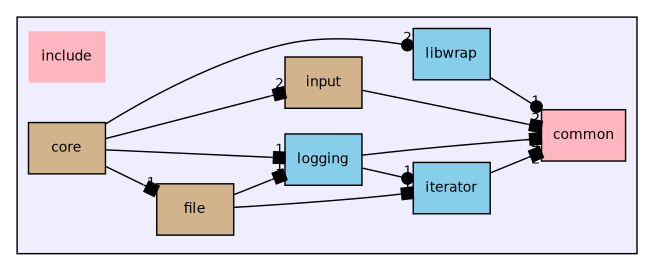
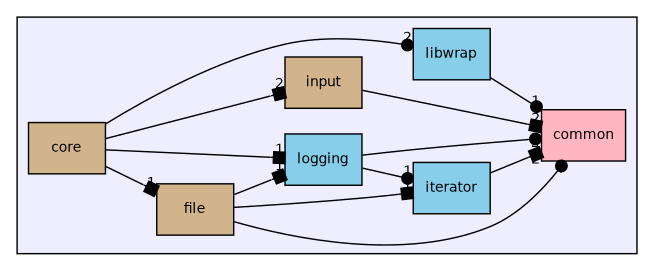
(67, 57) -> none
(446, 147) -> (446, 147)
none -> (406, 244)
